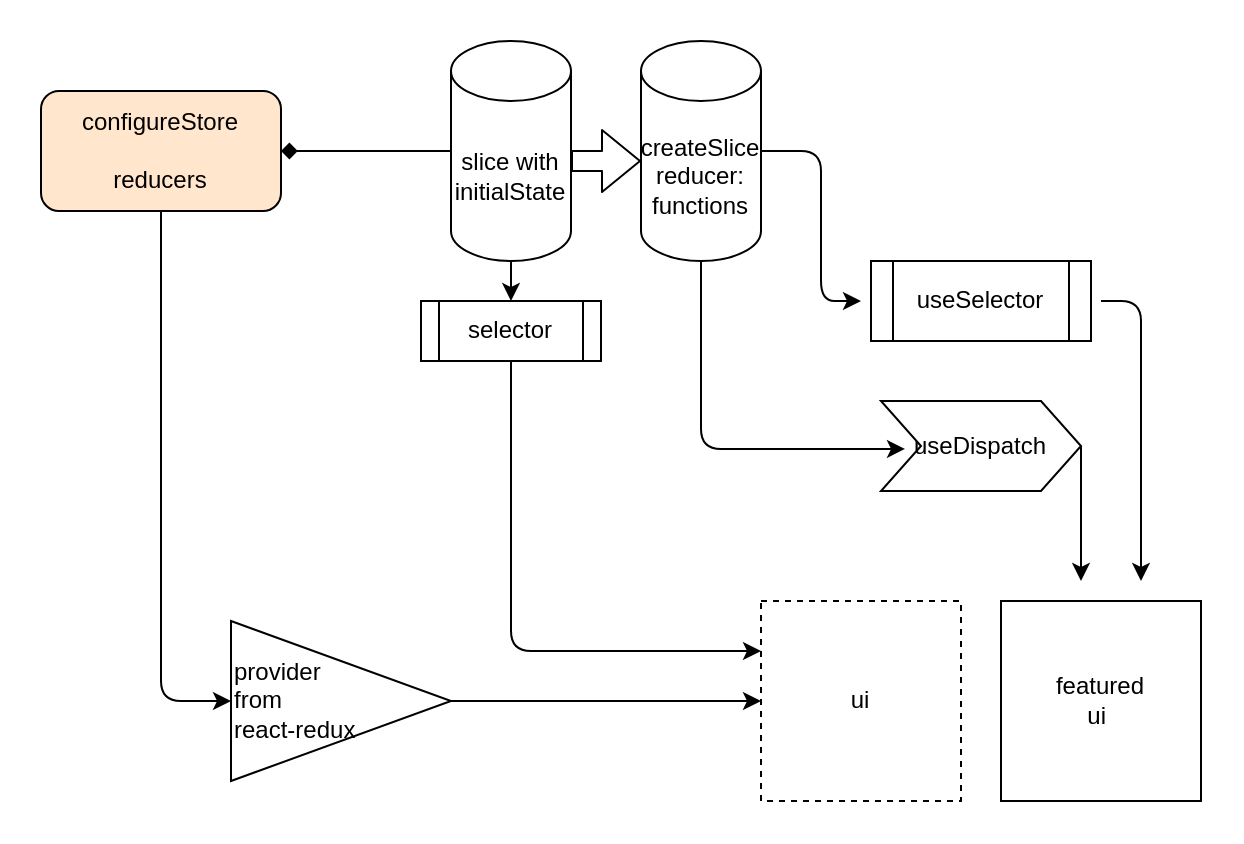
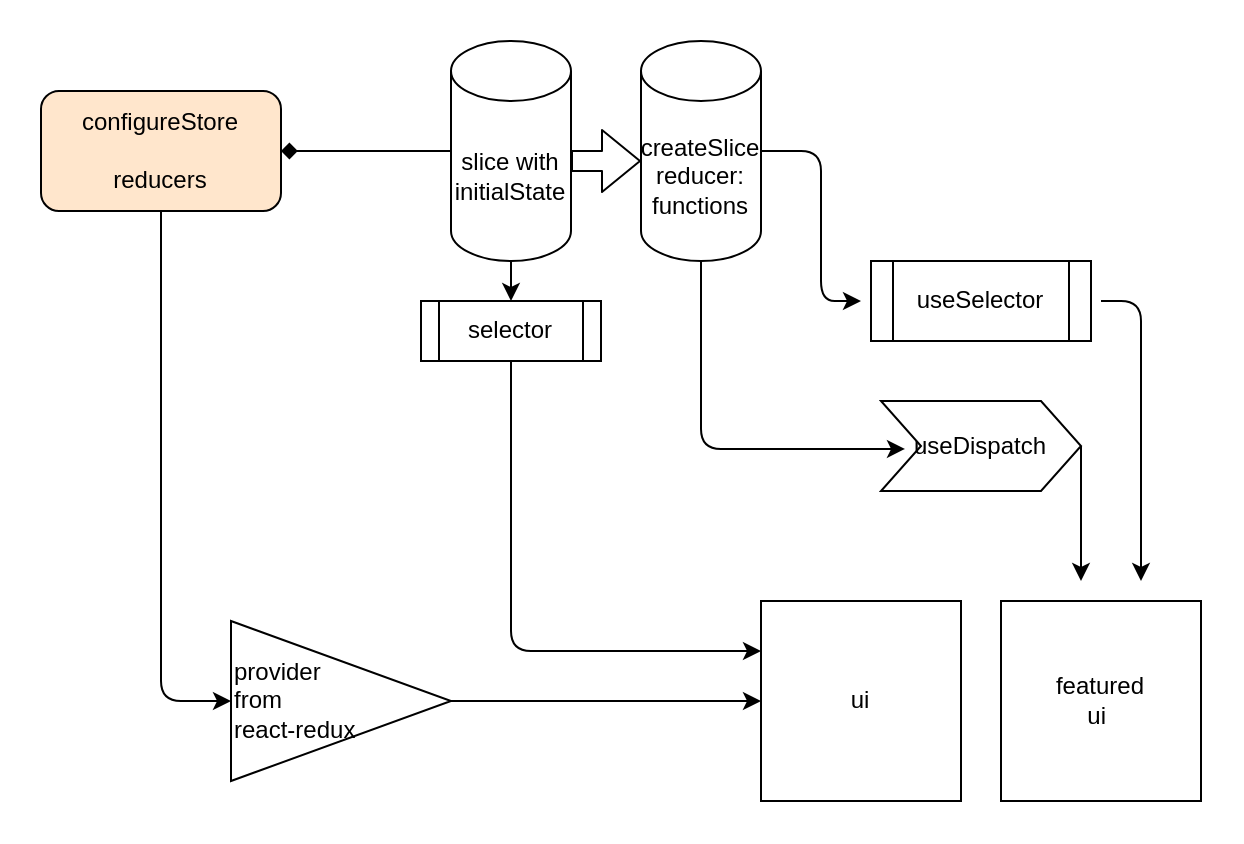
(861, 701) -> (861, 701)
